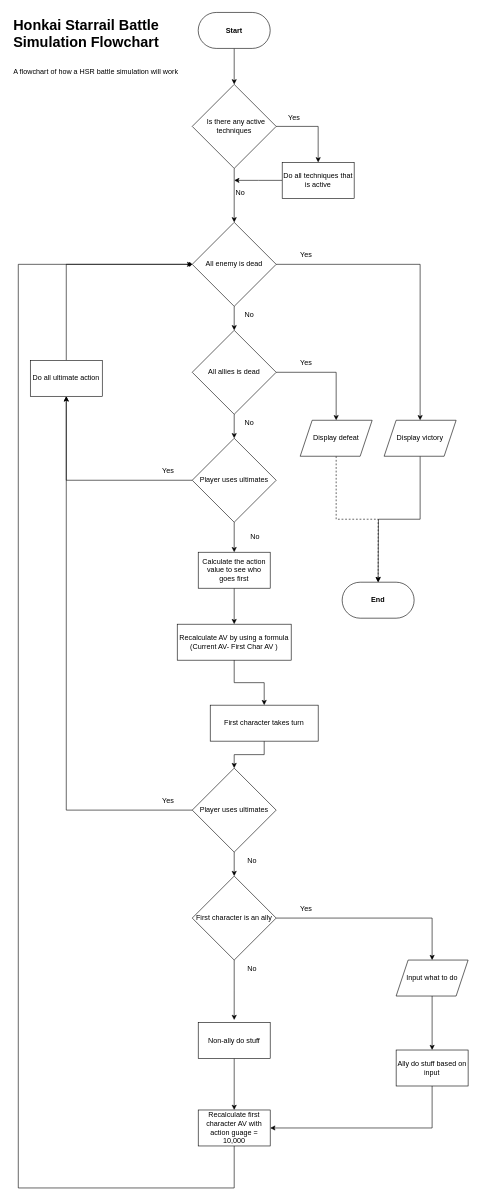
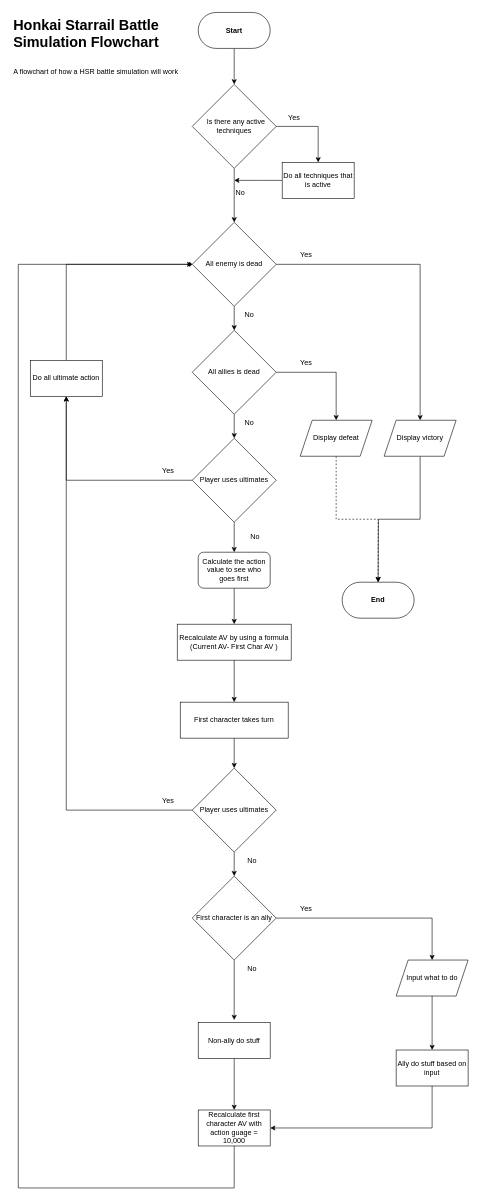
(234, 570) -> (234, 570)
(264, 723) -> (234, 720)
